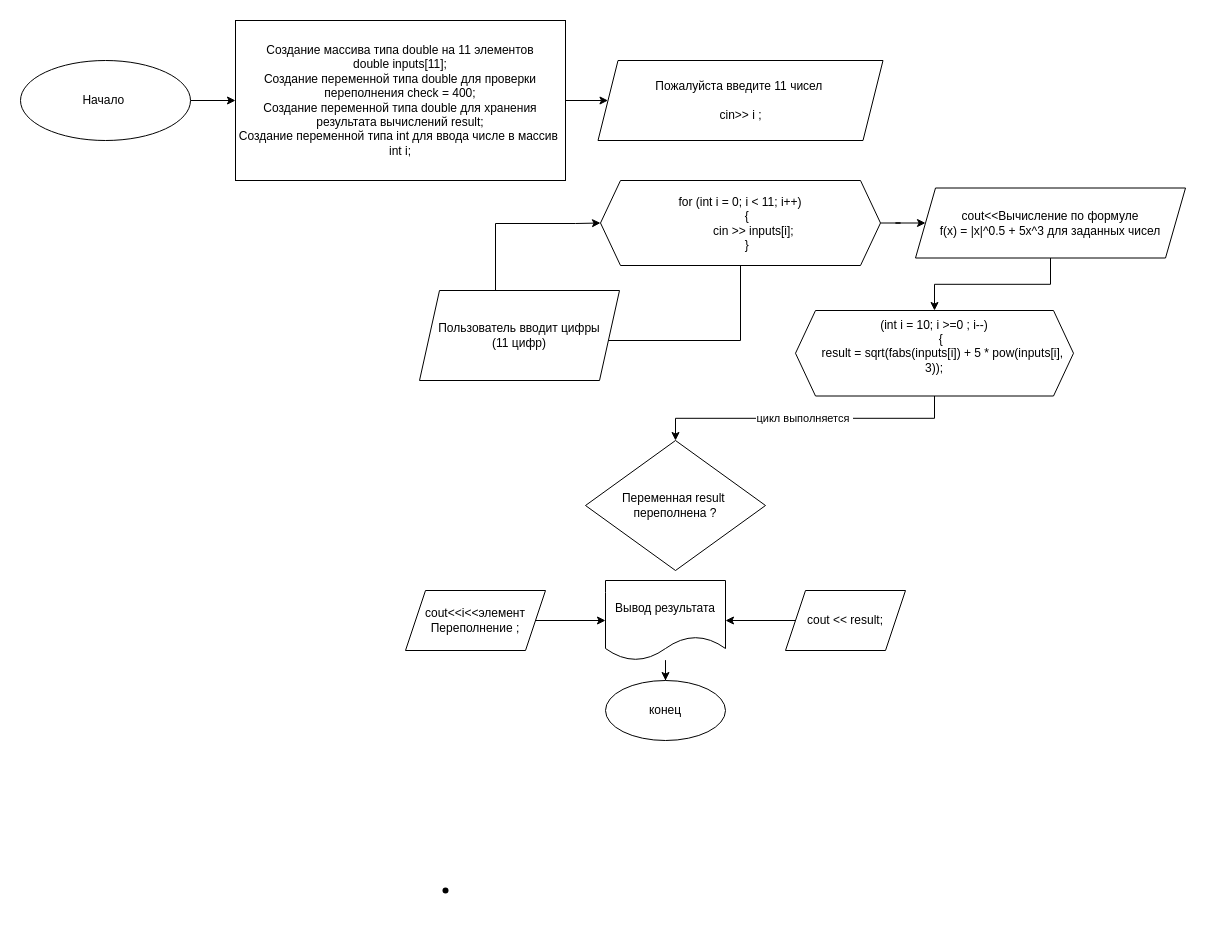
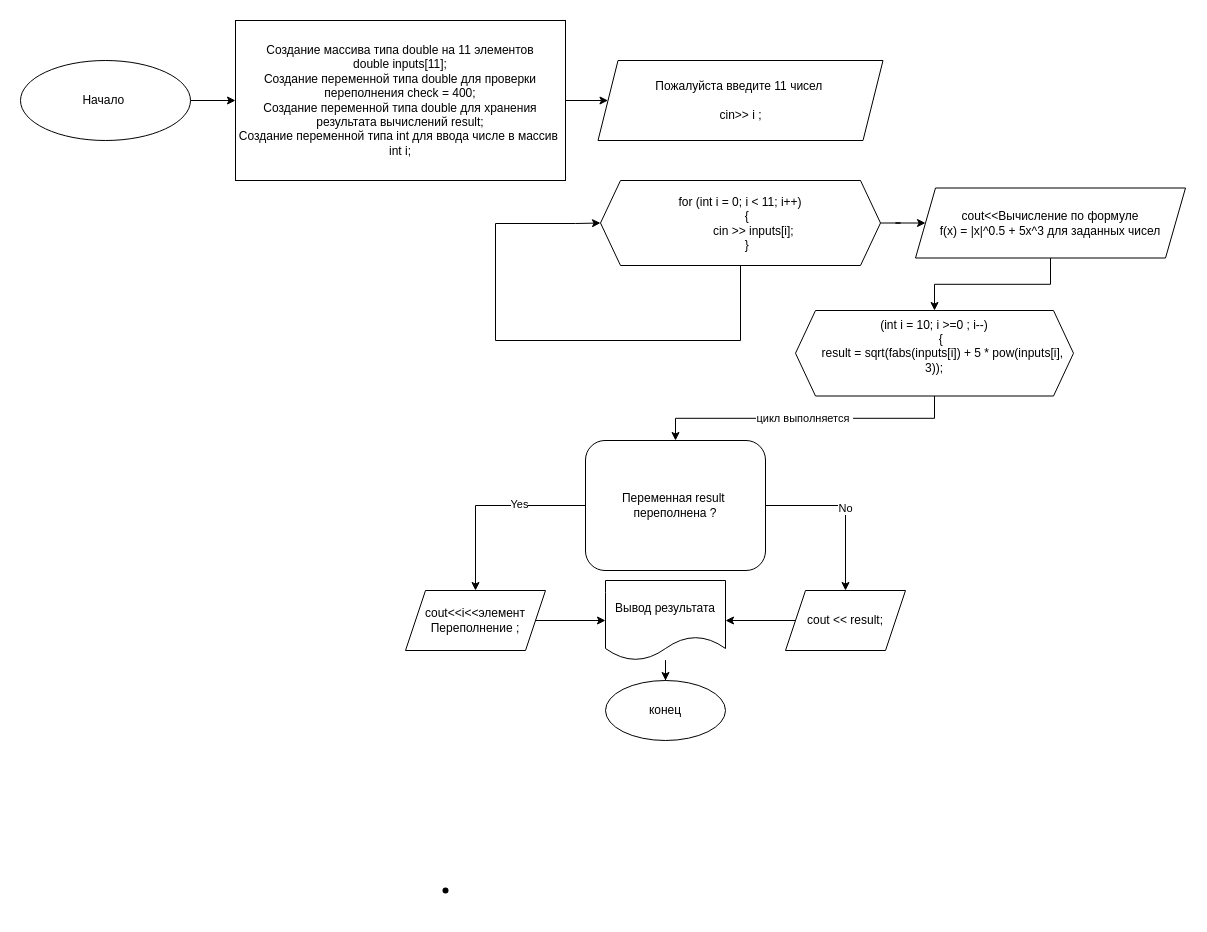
(520, 336) -> none
none -> (492, 506)
(676, 506) -> (676, 506)
none -> (845, 506)
